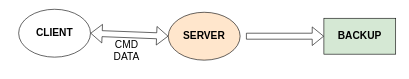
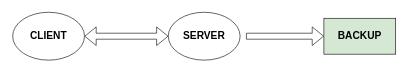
(54, 33) -> (48, 36)
(204, 36) -> (204, 36)
(126, 51) -> none
